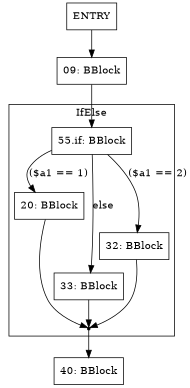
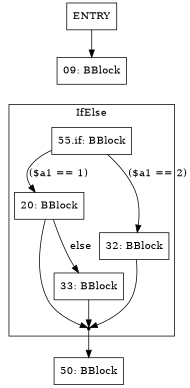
(92, 99) -> none
(93, 210) -> (62, 244)
(89, 371) -> (89, 371)
